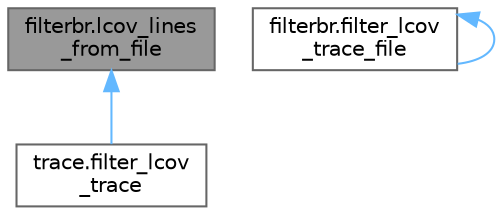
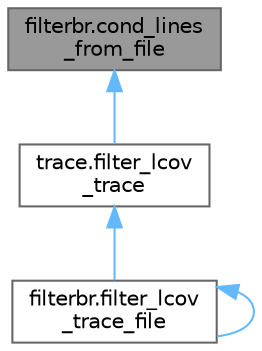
(111, 39) -> (115, 39)
none -> (115, 254)
